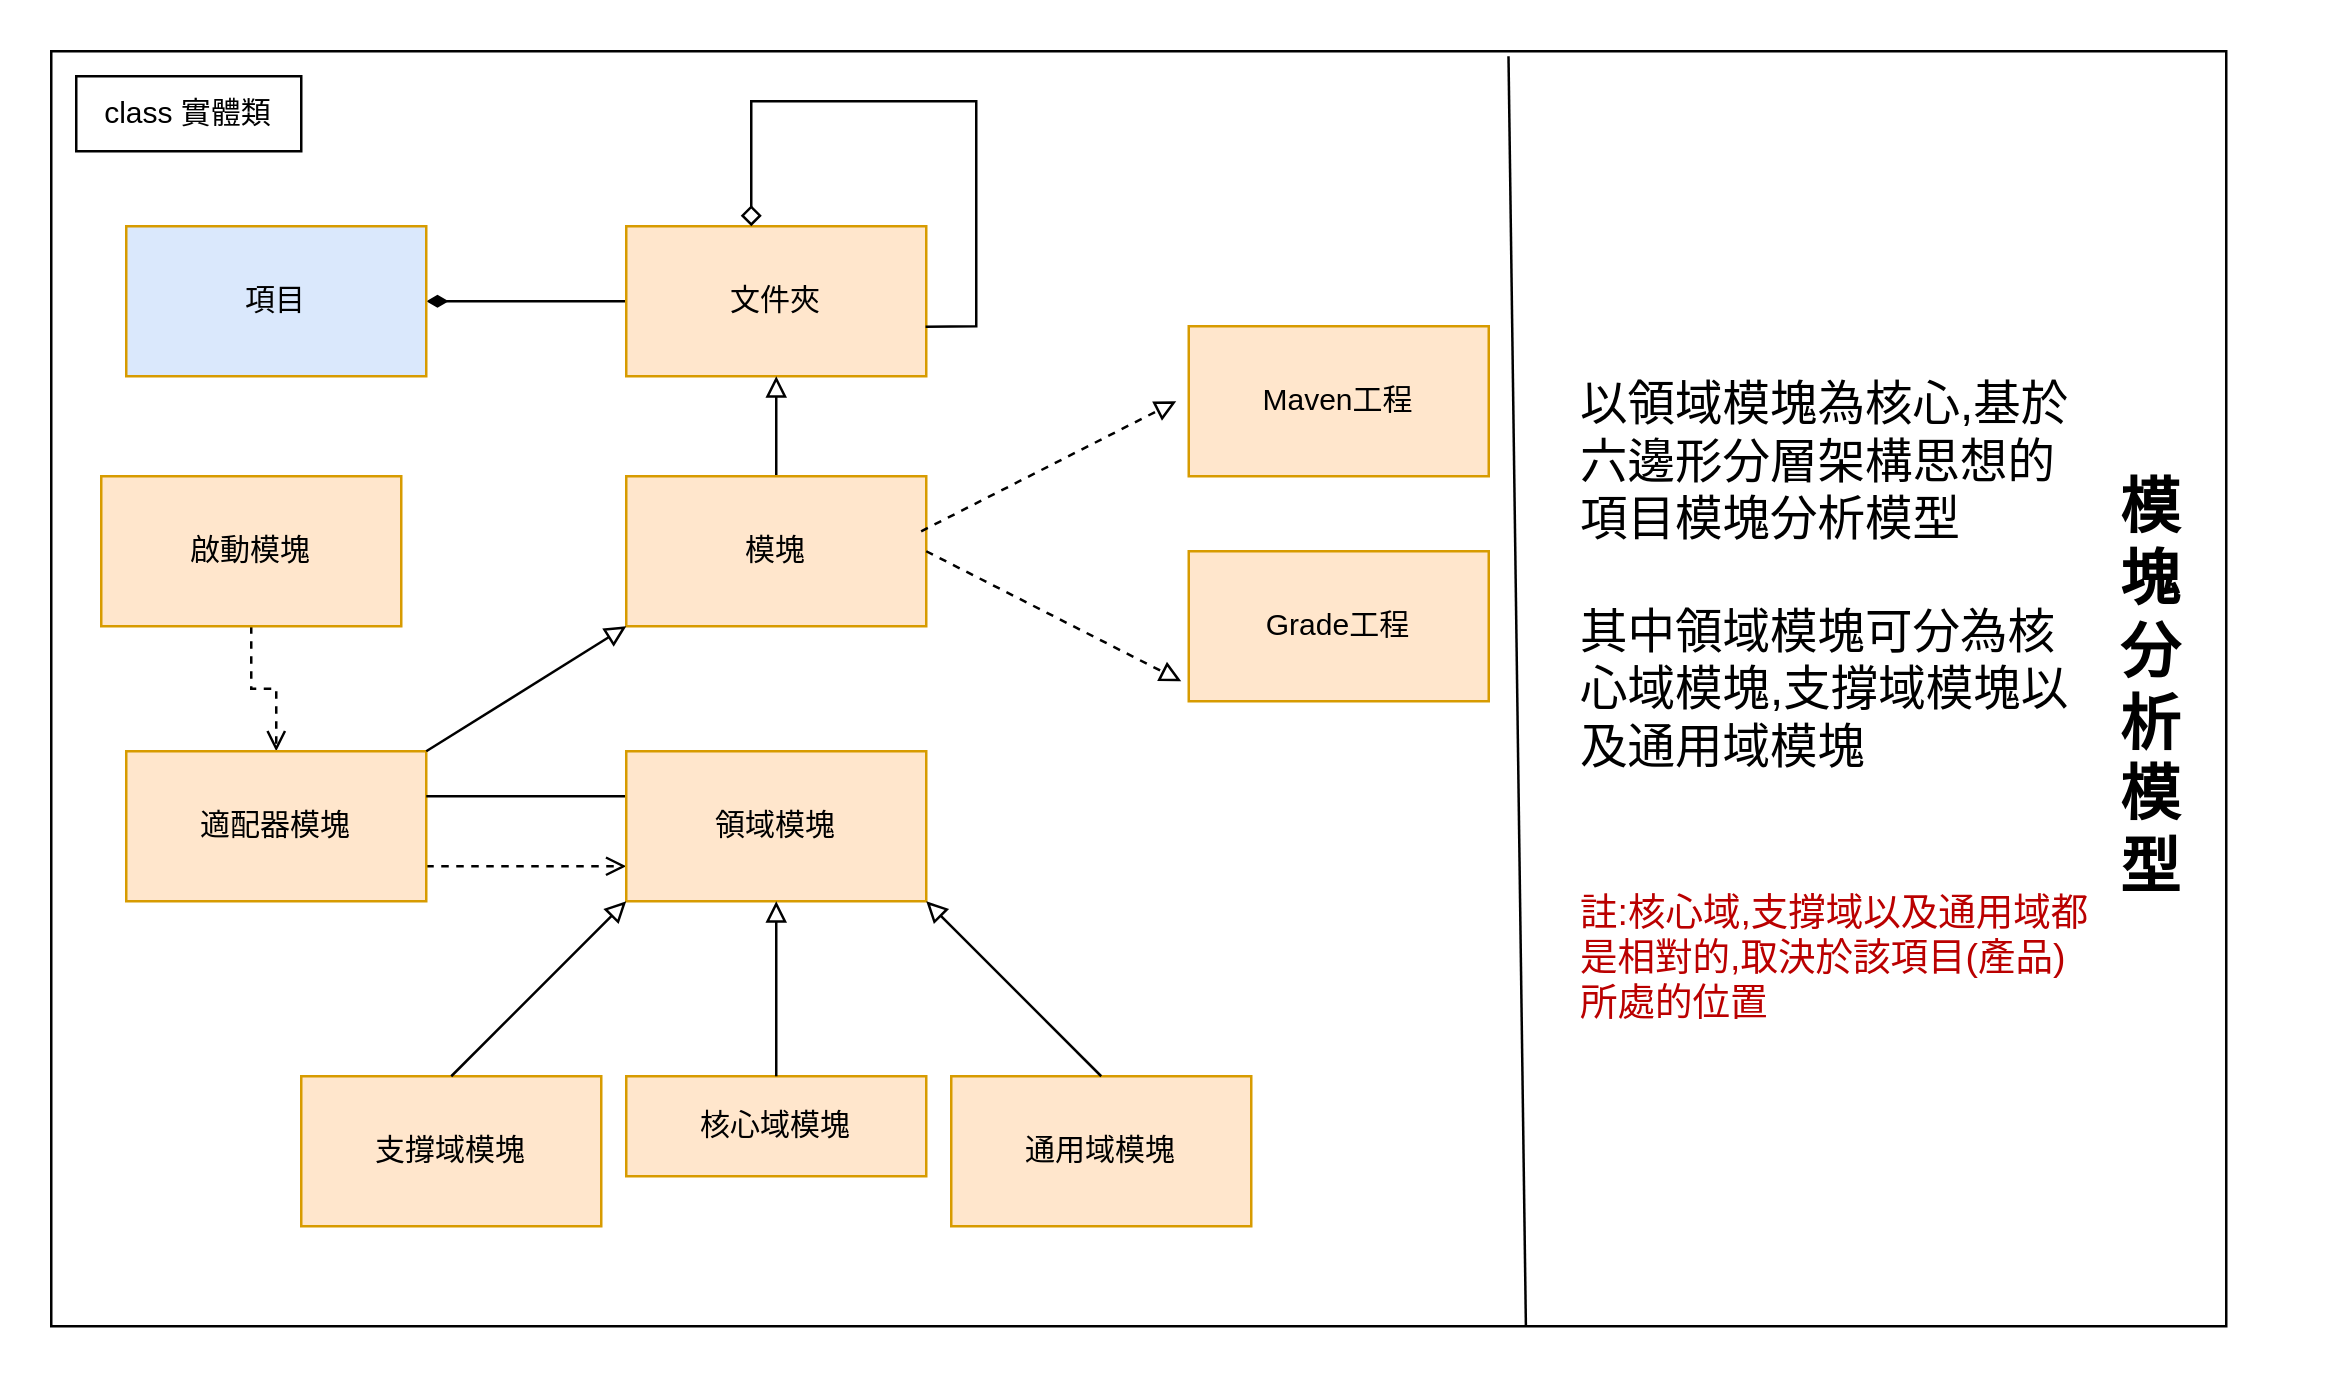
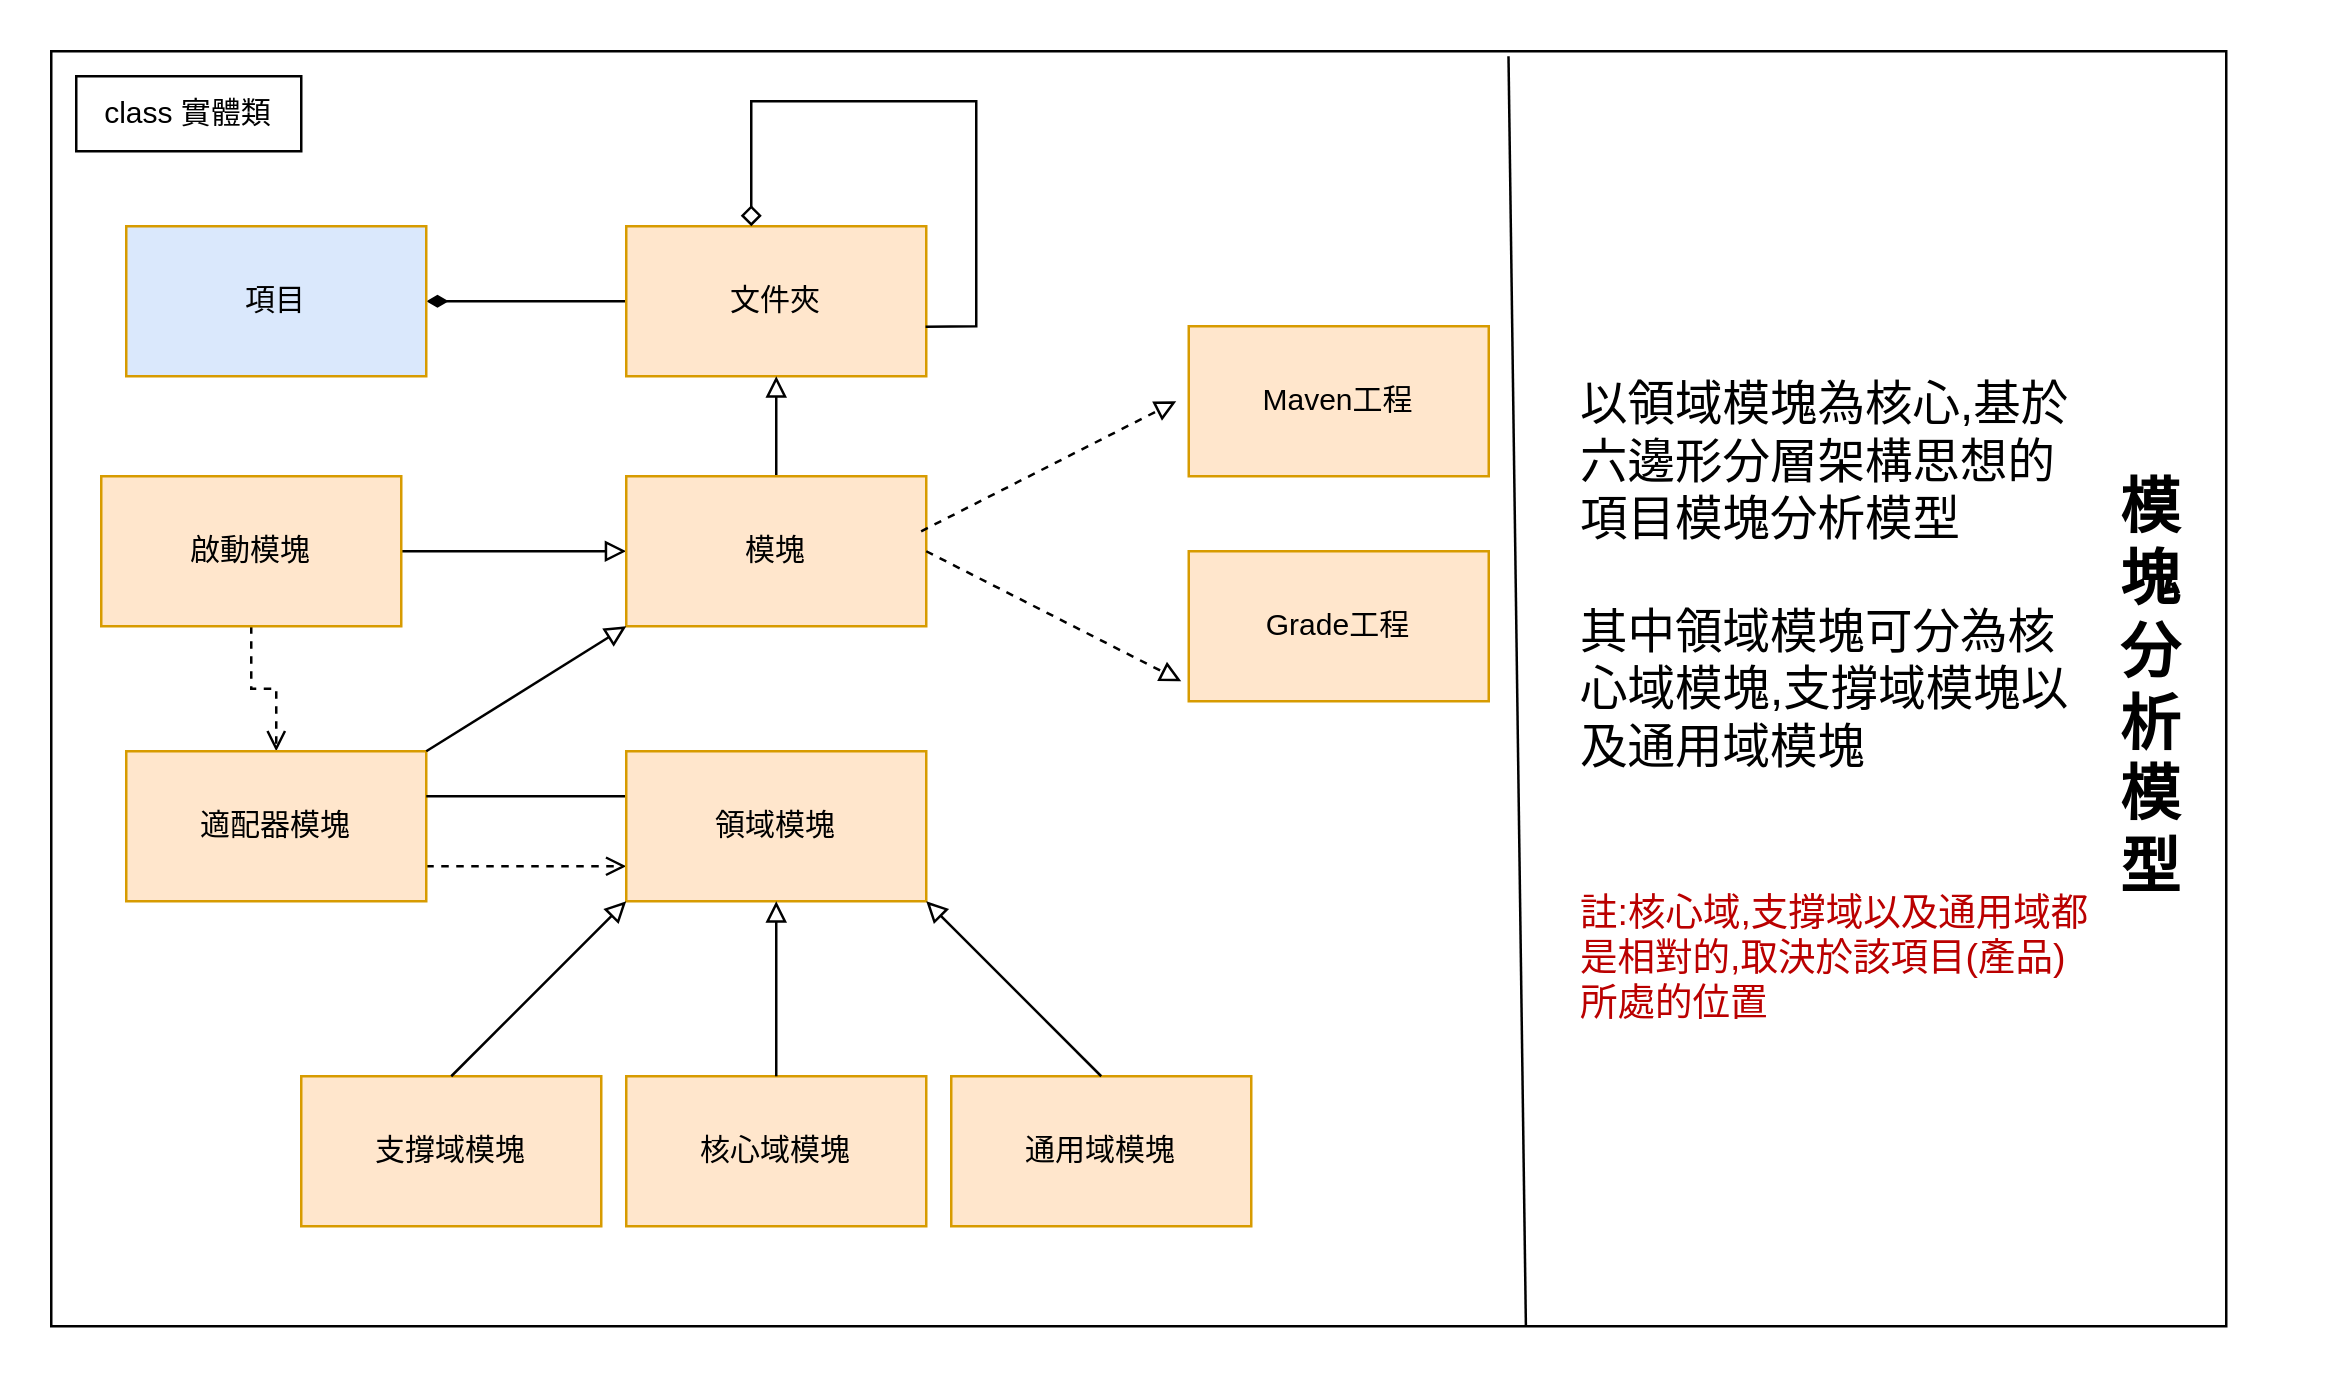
none -> (504, 551)
(776, 1126) -> (776, 1151)
